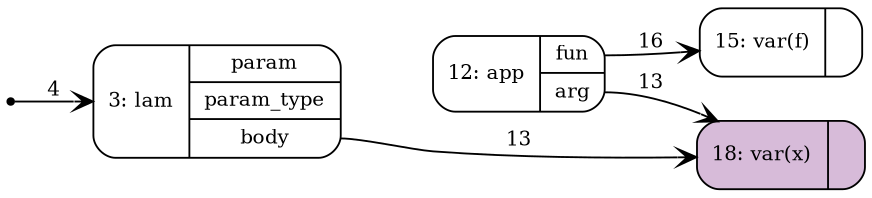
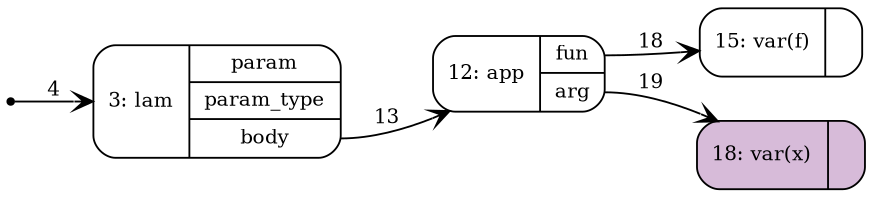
(651, 42) -> (651, 42)
(651, 83) -> (651, 83)
(509, 155) -> (388, 133)
